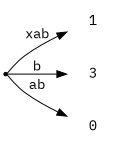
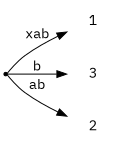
(93, 127) -> (93, 127)
